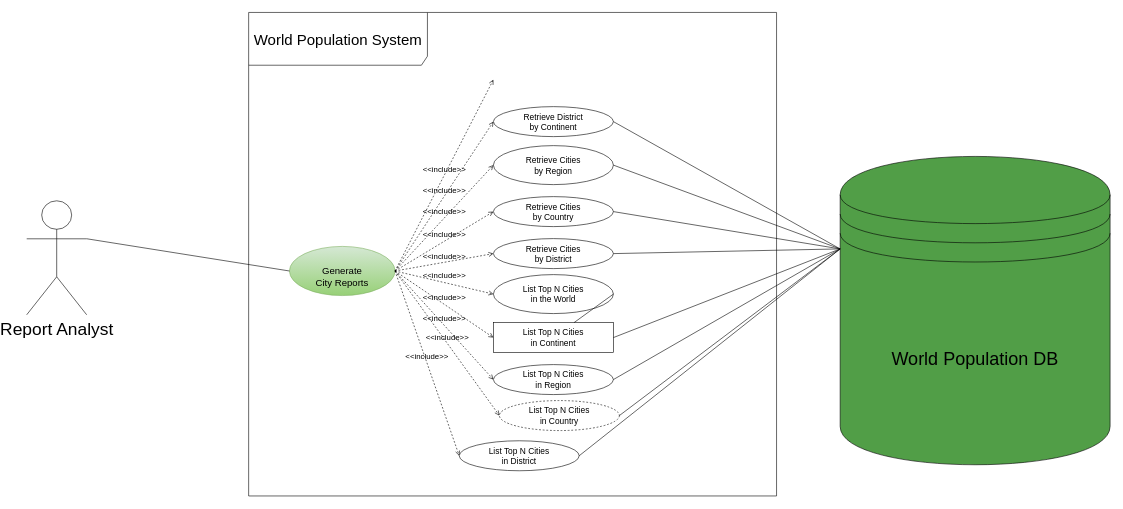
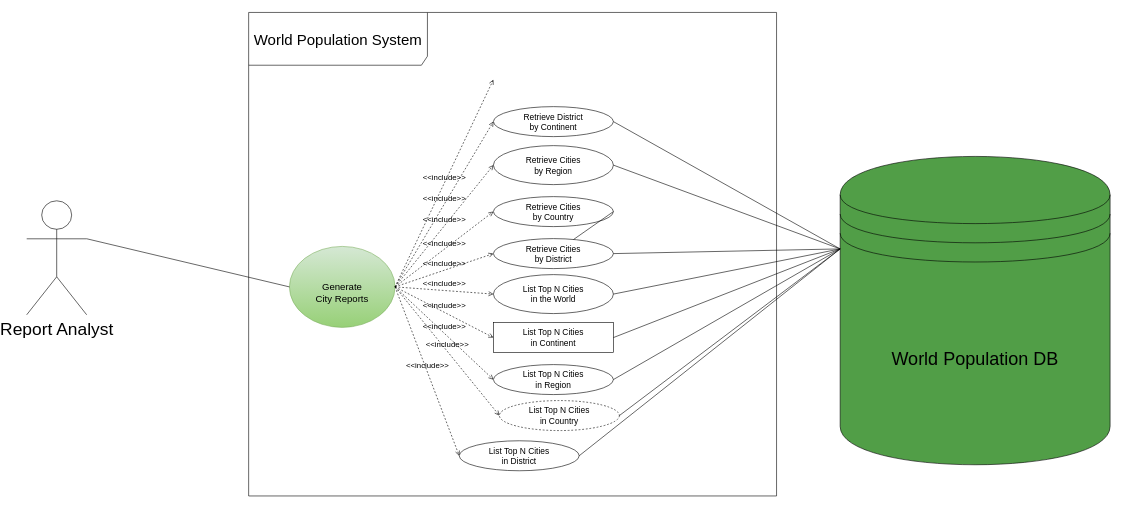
(722, 229) -> (594, 225)
(342, 271) -> (342, 287)
(594, 308) -> (721, 273)
